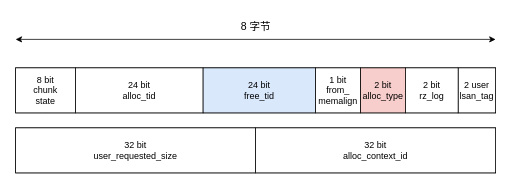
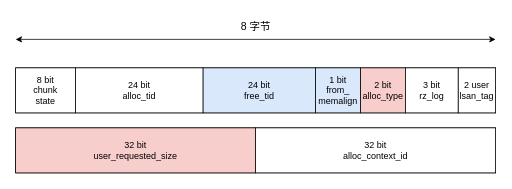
(338, 90) -> (338, 90)
(432, 90) -> (432, 90)
(135, 150) -> (135, 150)
